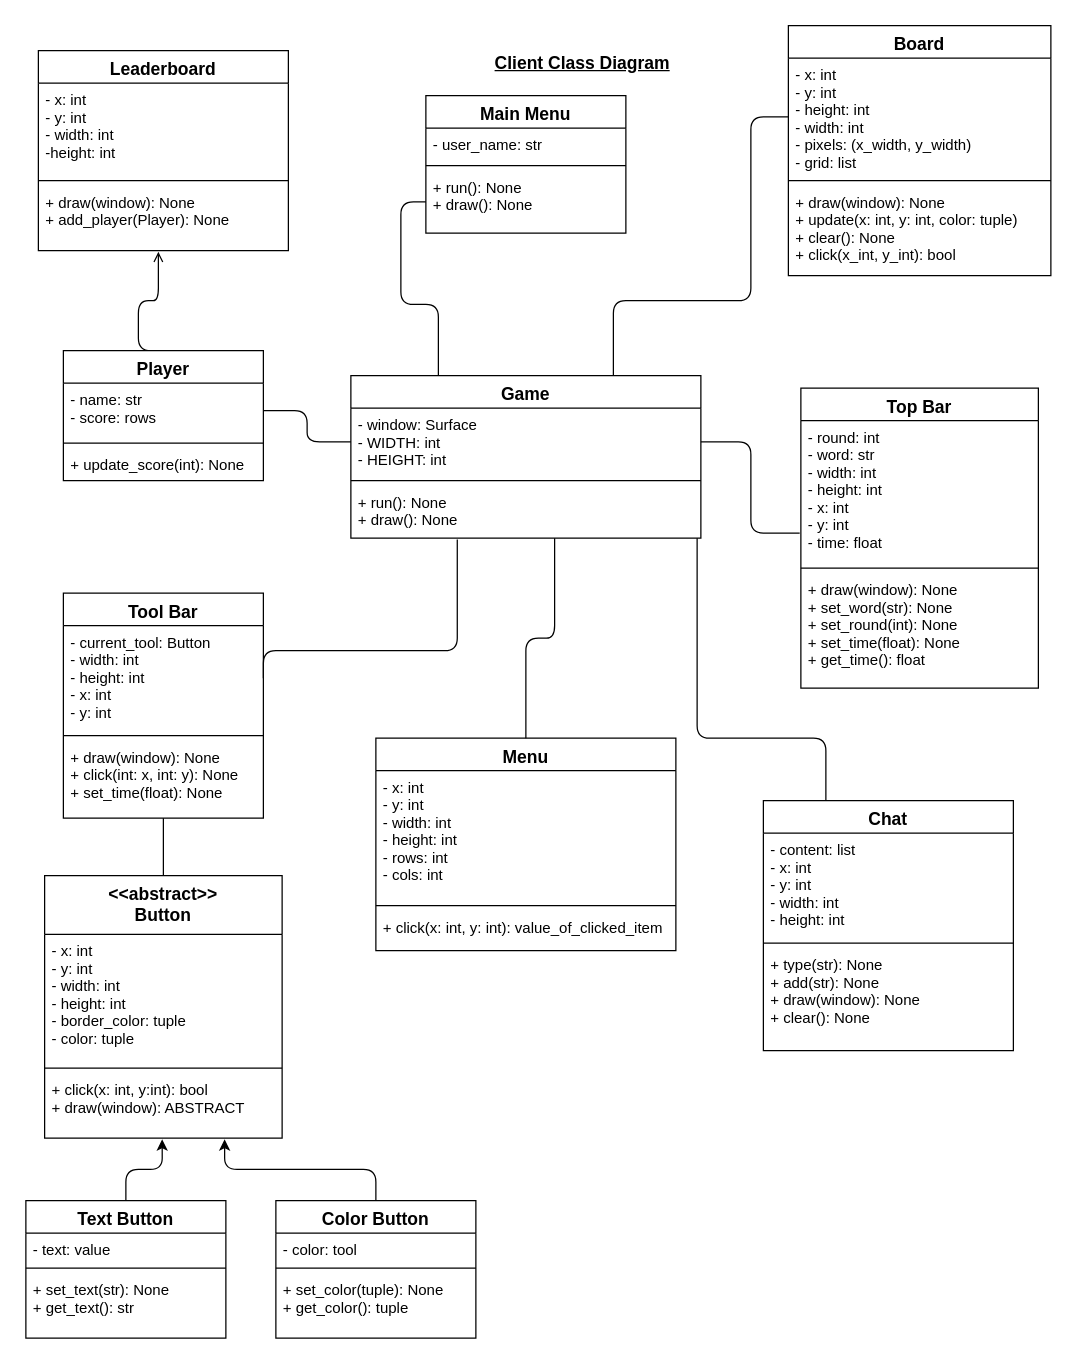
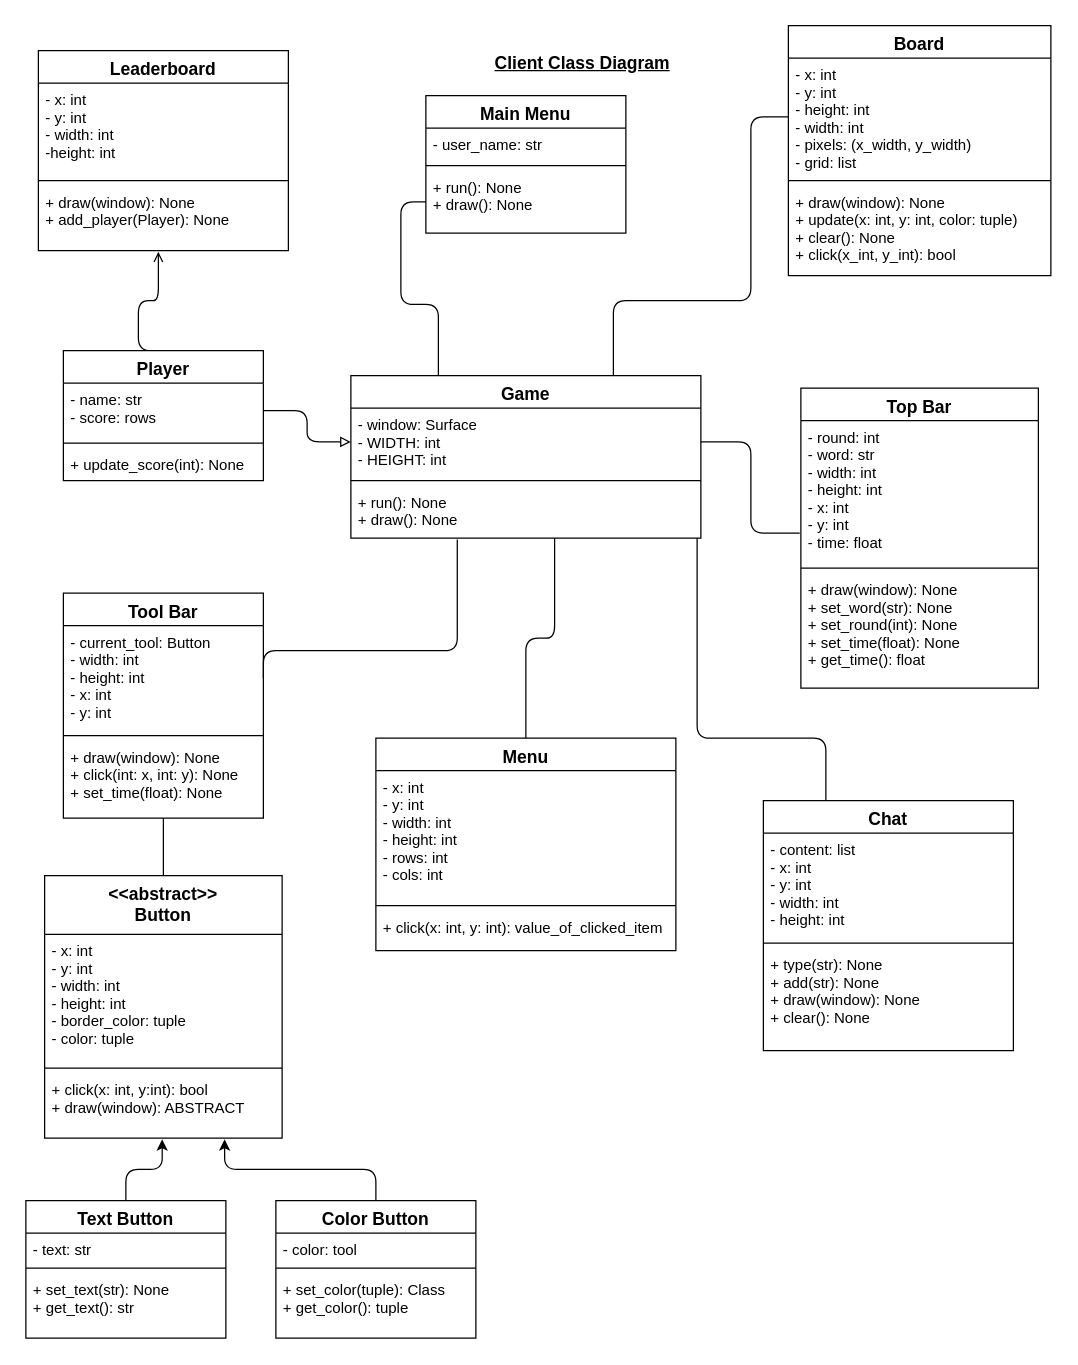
(343, 442) -> (339, 442)
(79, 1250) -> (73, 1250)
(374, 1290) -> (376, 1290)
